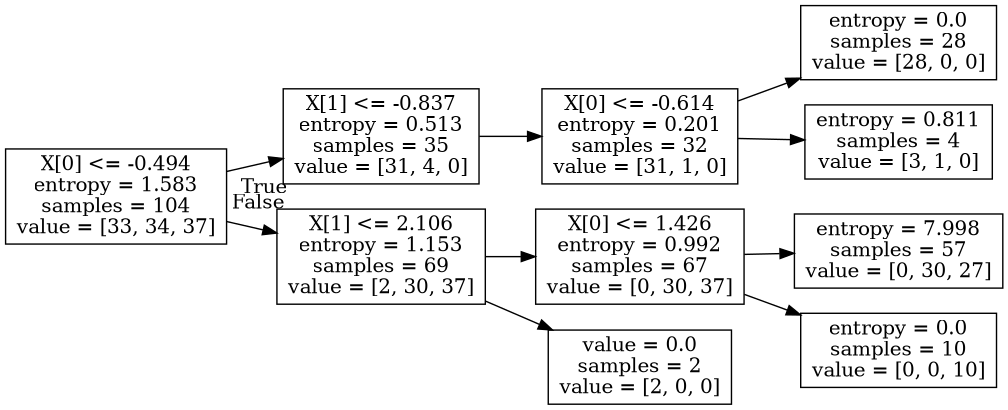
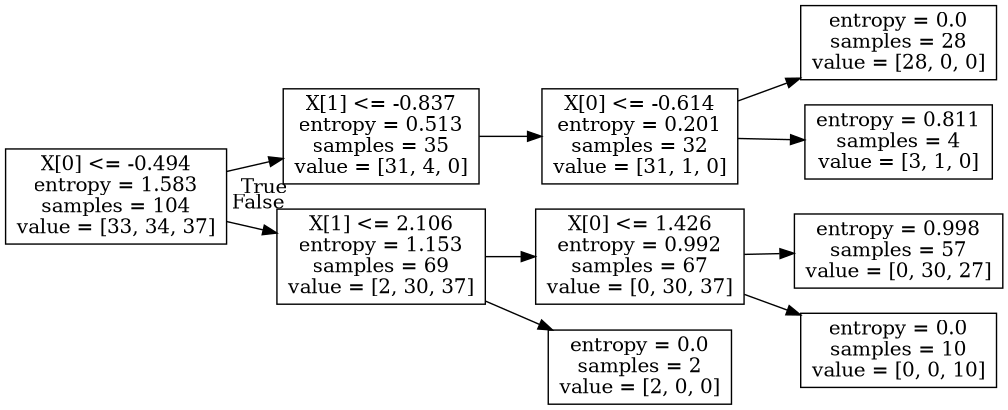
(899, 251) -> (899, 251)
(640, 367) -> (640, 367)
